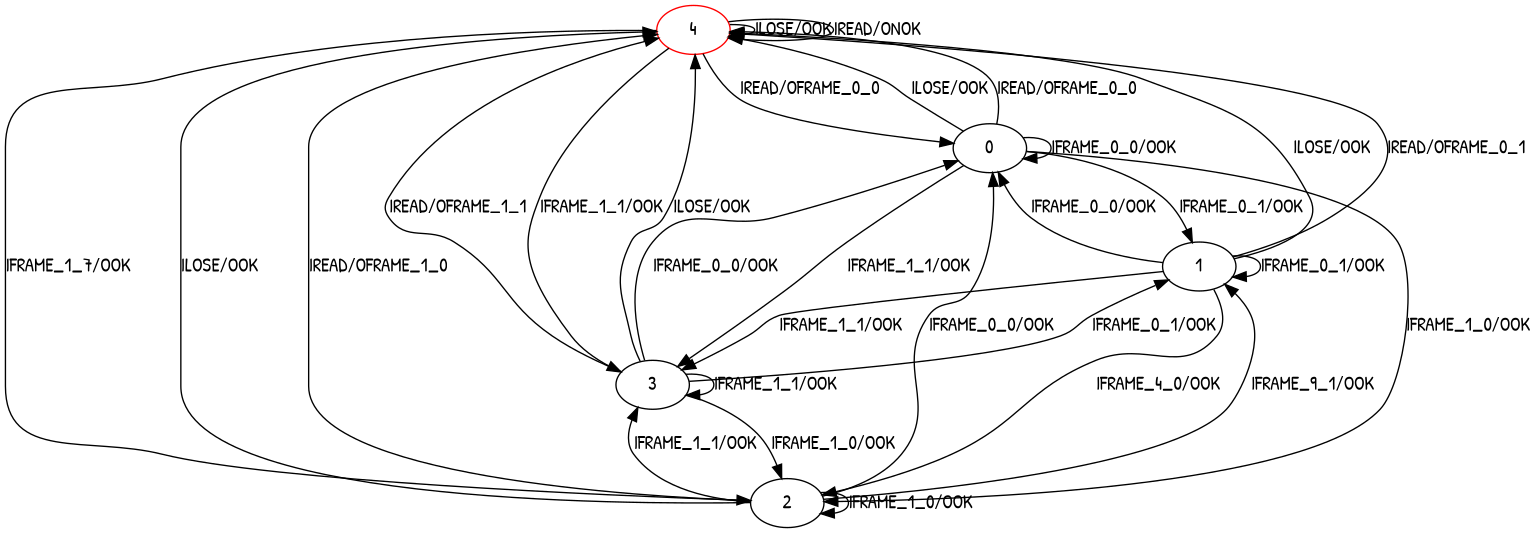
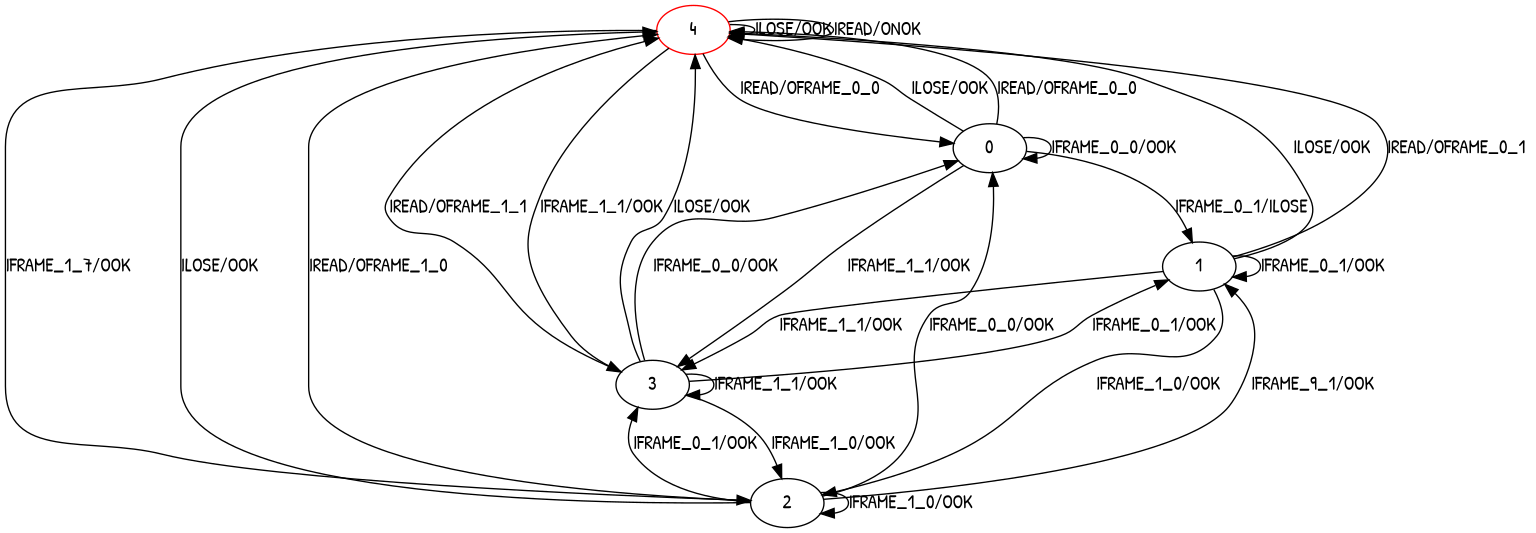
(1241, 207) -> (1241, 207)
(1074, 241) -> none
(1158, 385) -> (1158, 385)
(1382, 407) -> none
(695, 444) -> (695, 444)
